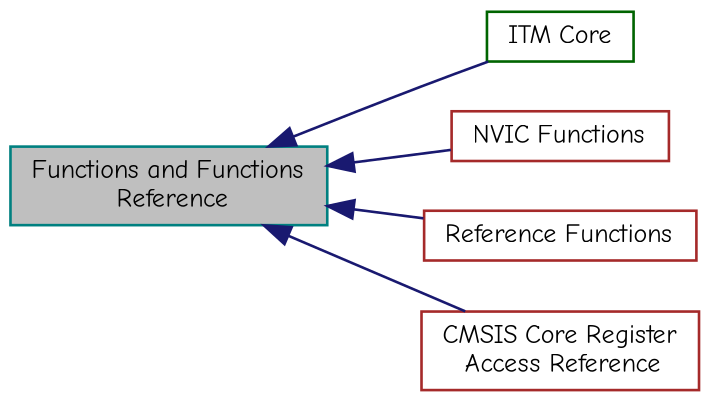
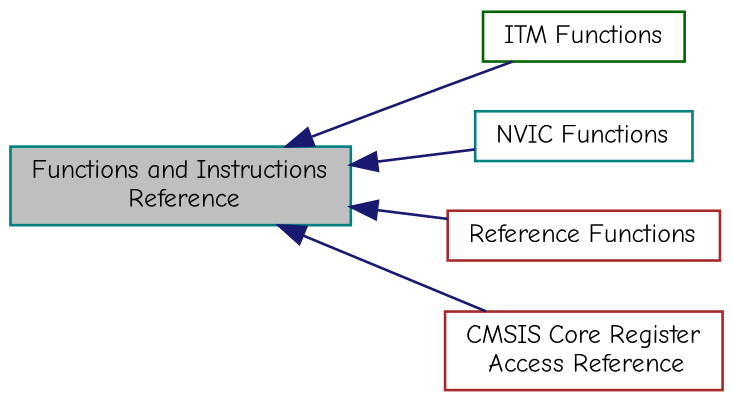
(560, 37) -> (584, 37)
(560, 136) -> (584, 136)
(169, 186) -> (181, 186)
